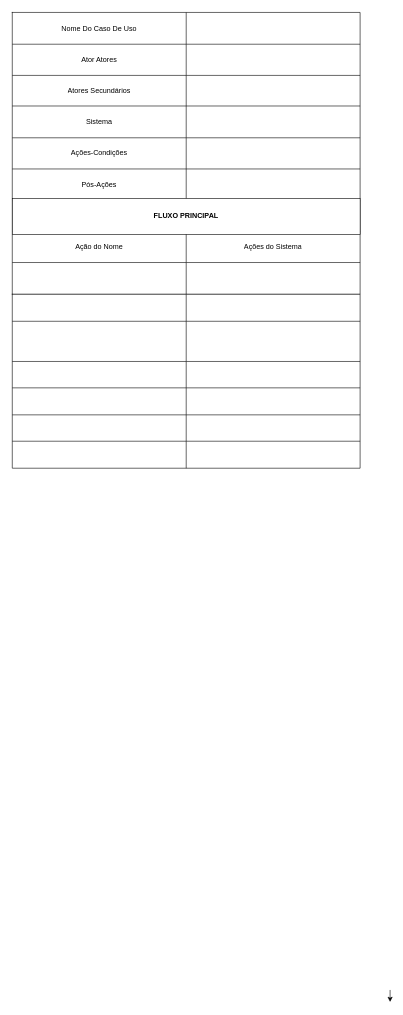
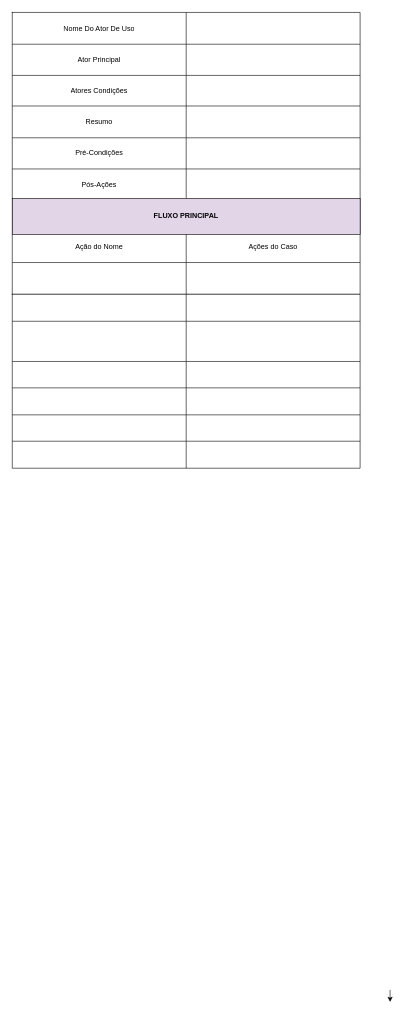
(99, 29) -> (99, 29)
(99, 60) -> (99, 60)
(99, 91) -> (99, 91)
(99, 122) -> (99, 122)
(99, 153) -> (99, 153)
(186, 216) -> (186, 216)
(273, 247) -> (273, 247)
